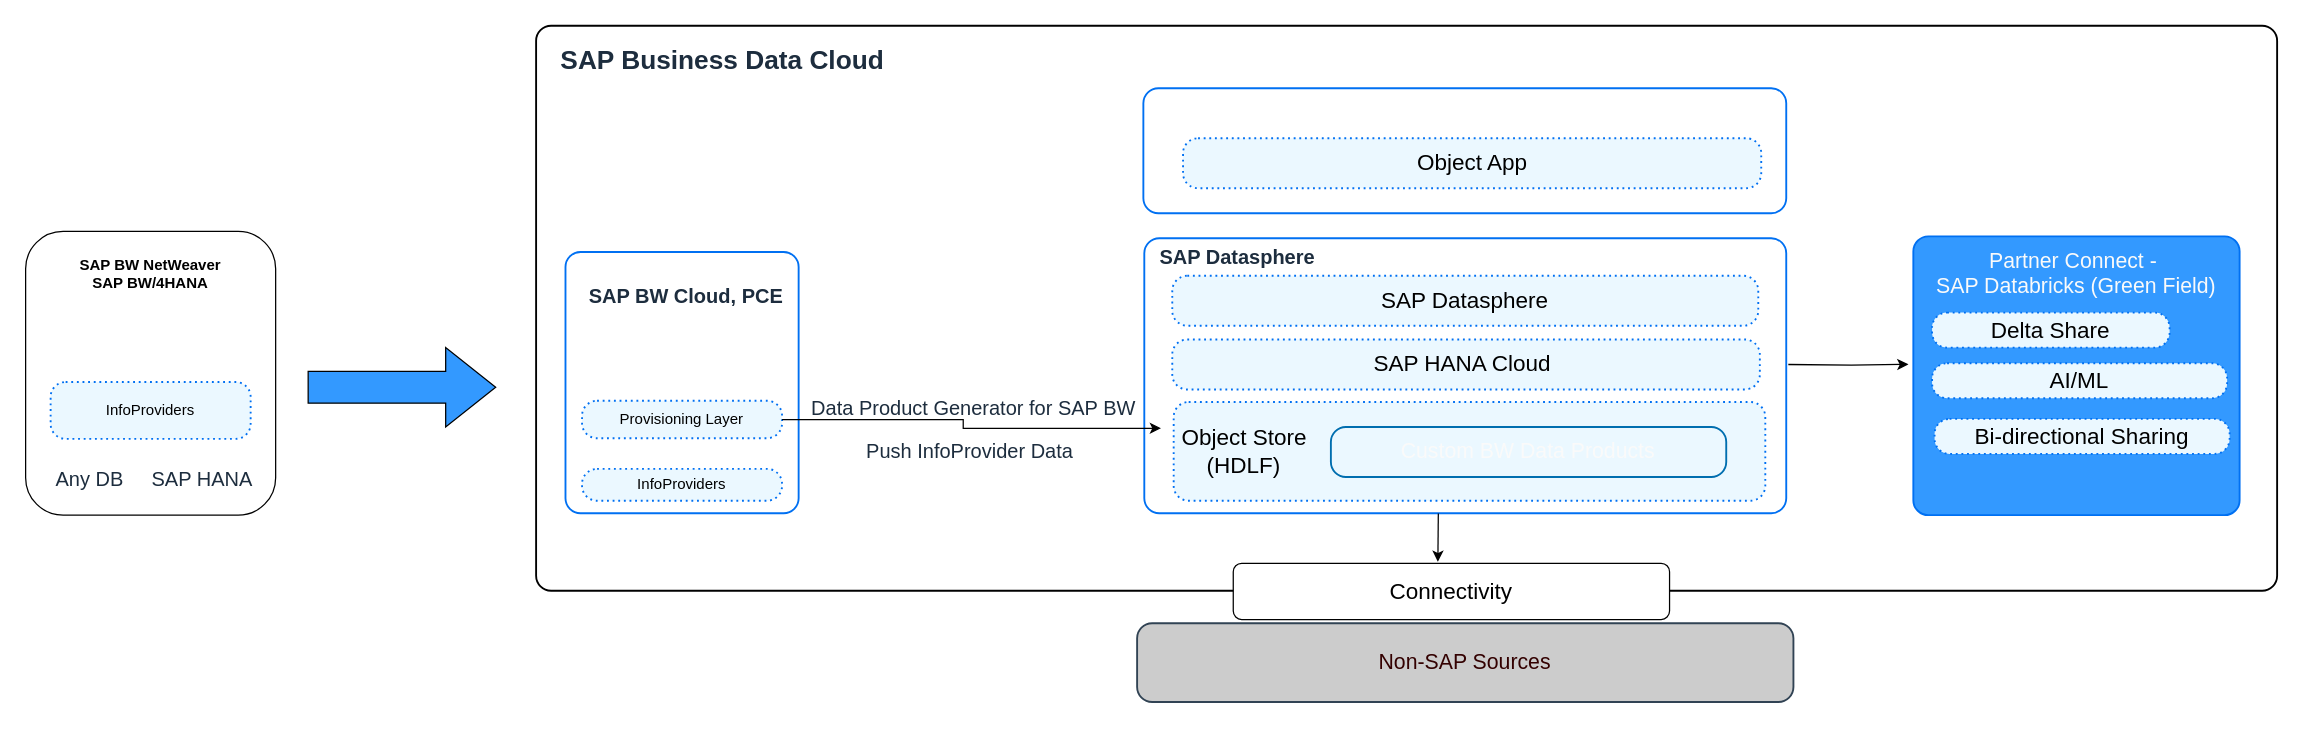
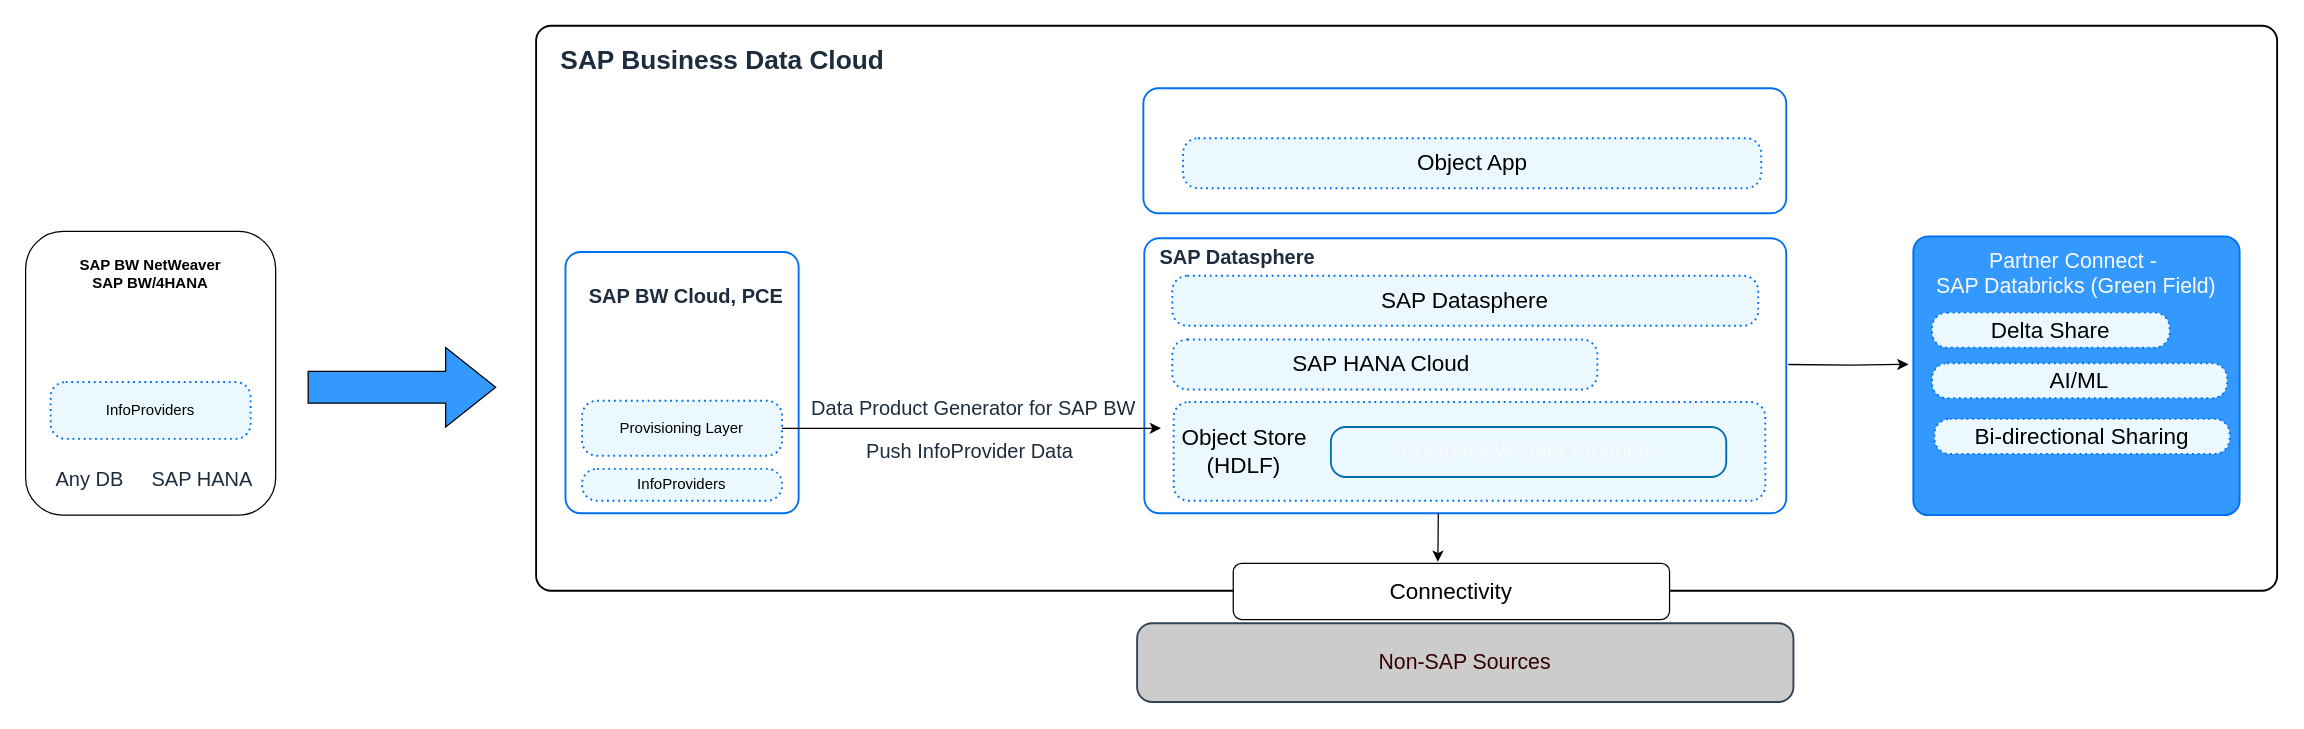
(1466, 364) -> (1385, 364)
(682, 419) -> (682, 428)
